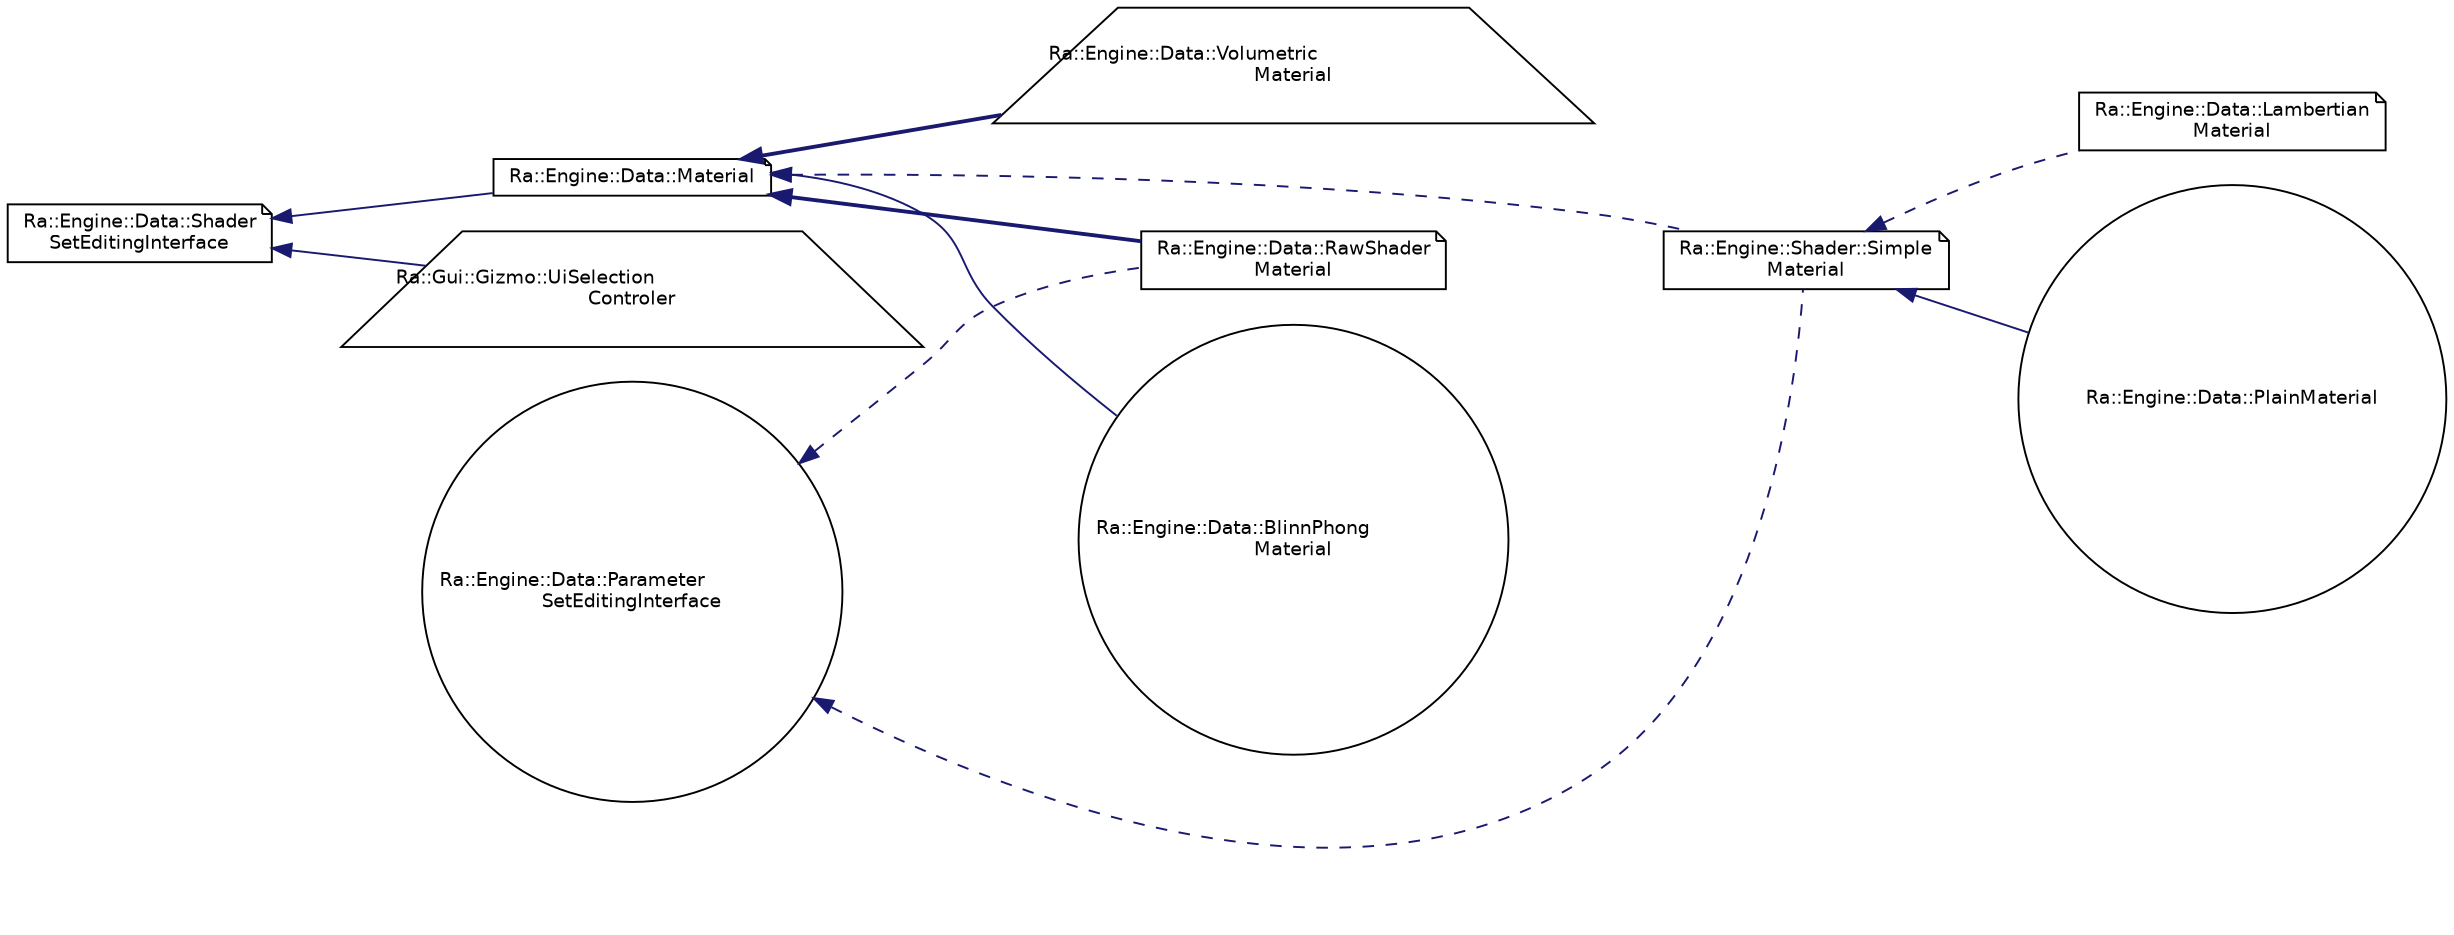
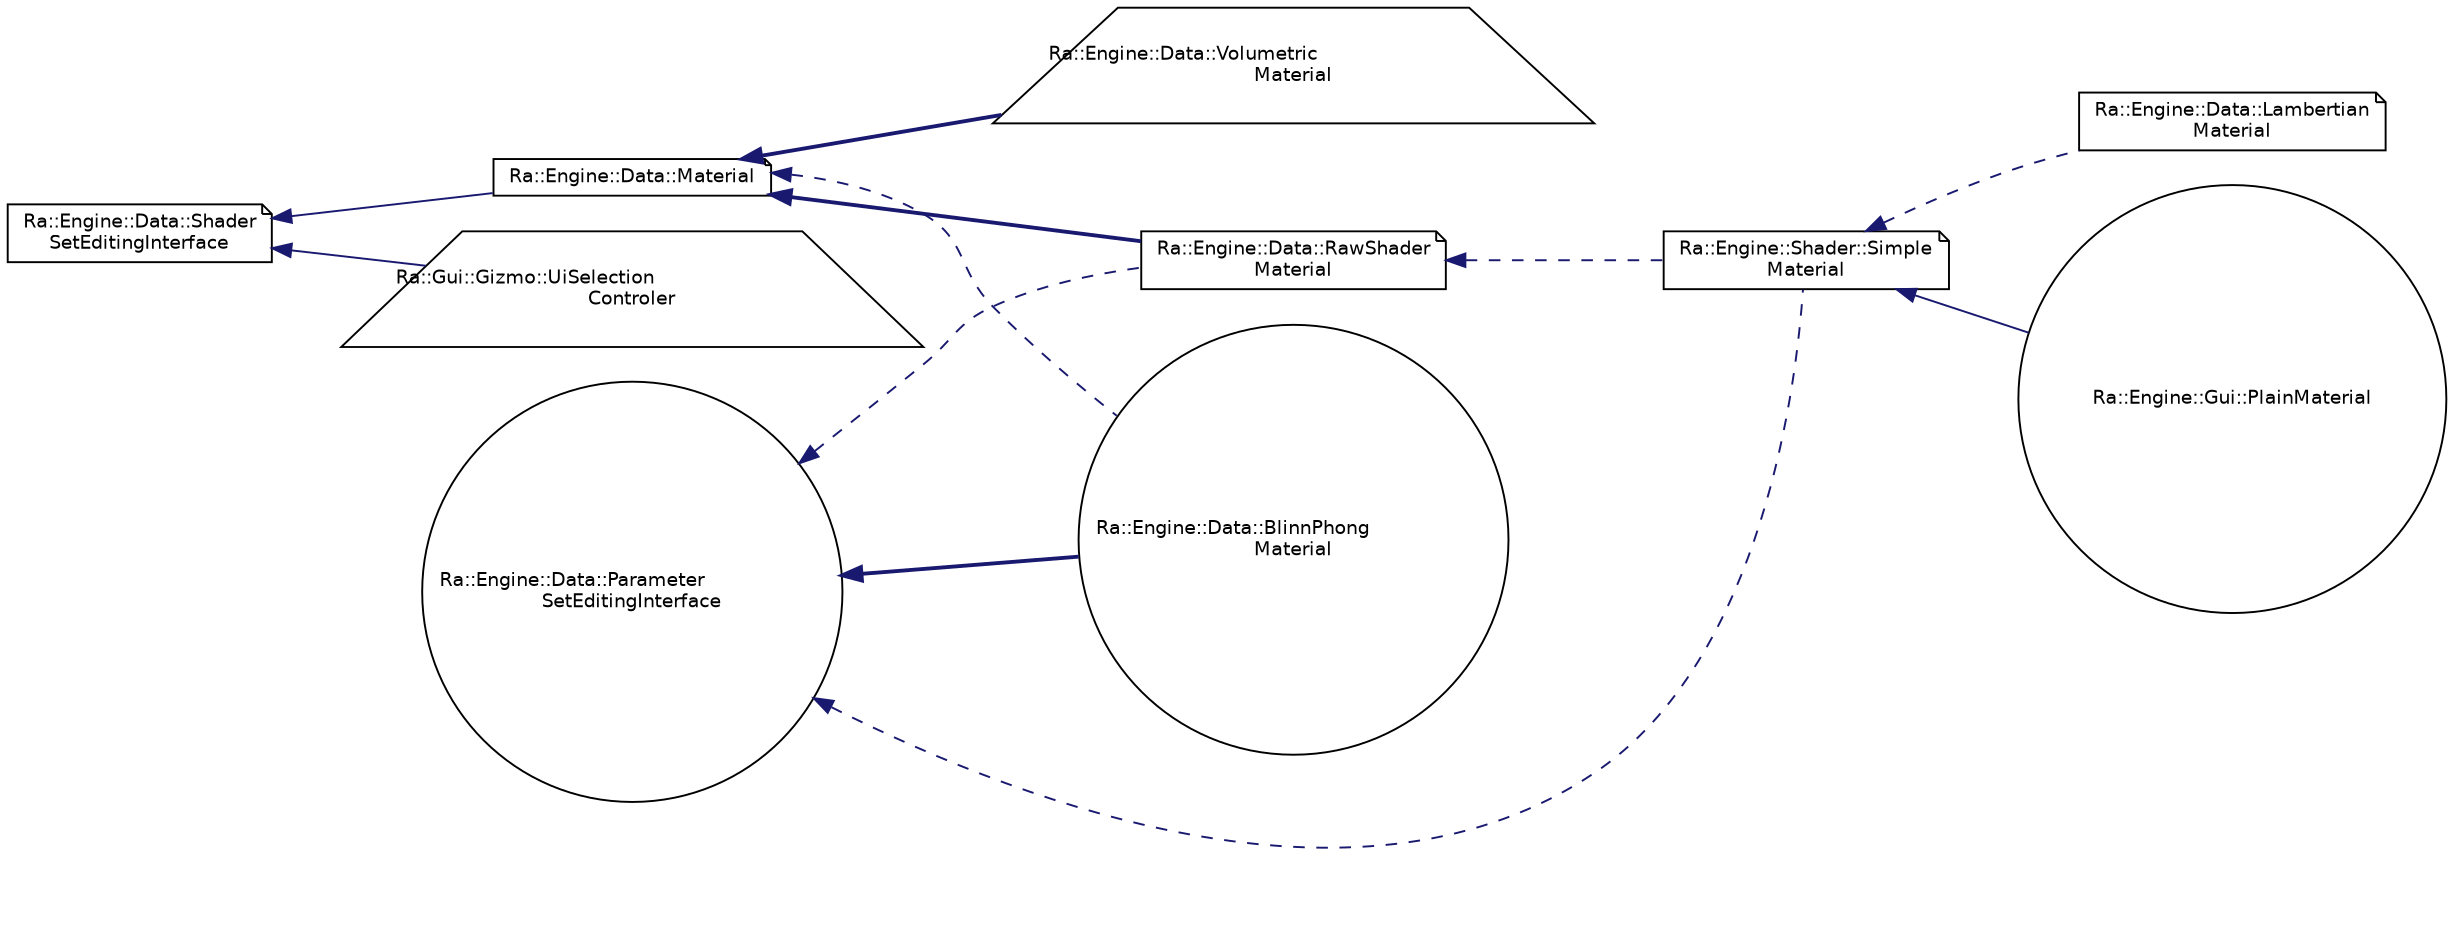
(1242, 184) -> (1564, 260)
(967, 269) -> (967, 269)
(2232, 399) -> (2232, 399)
none -> (970, 565)
